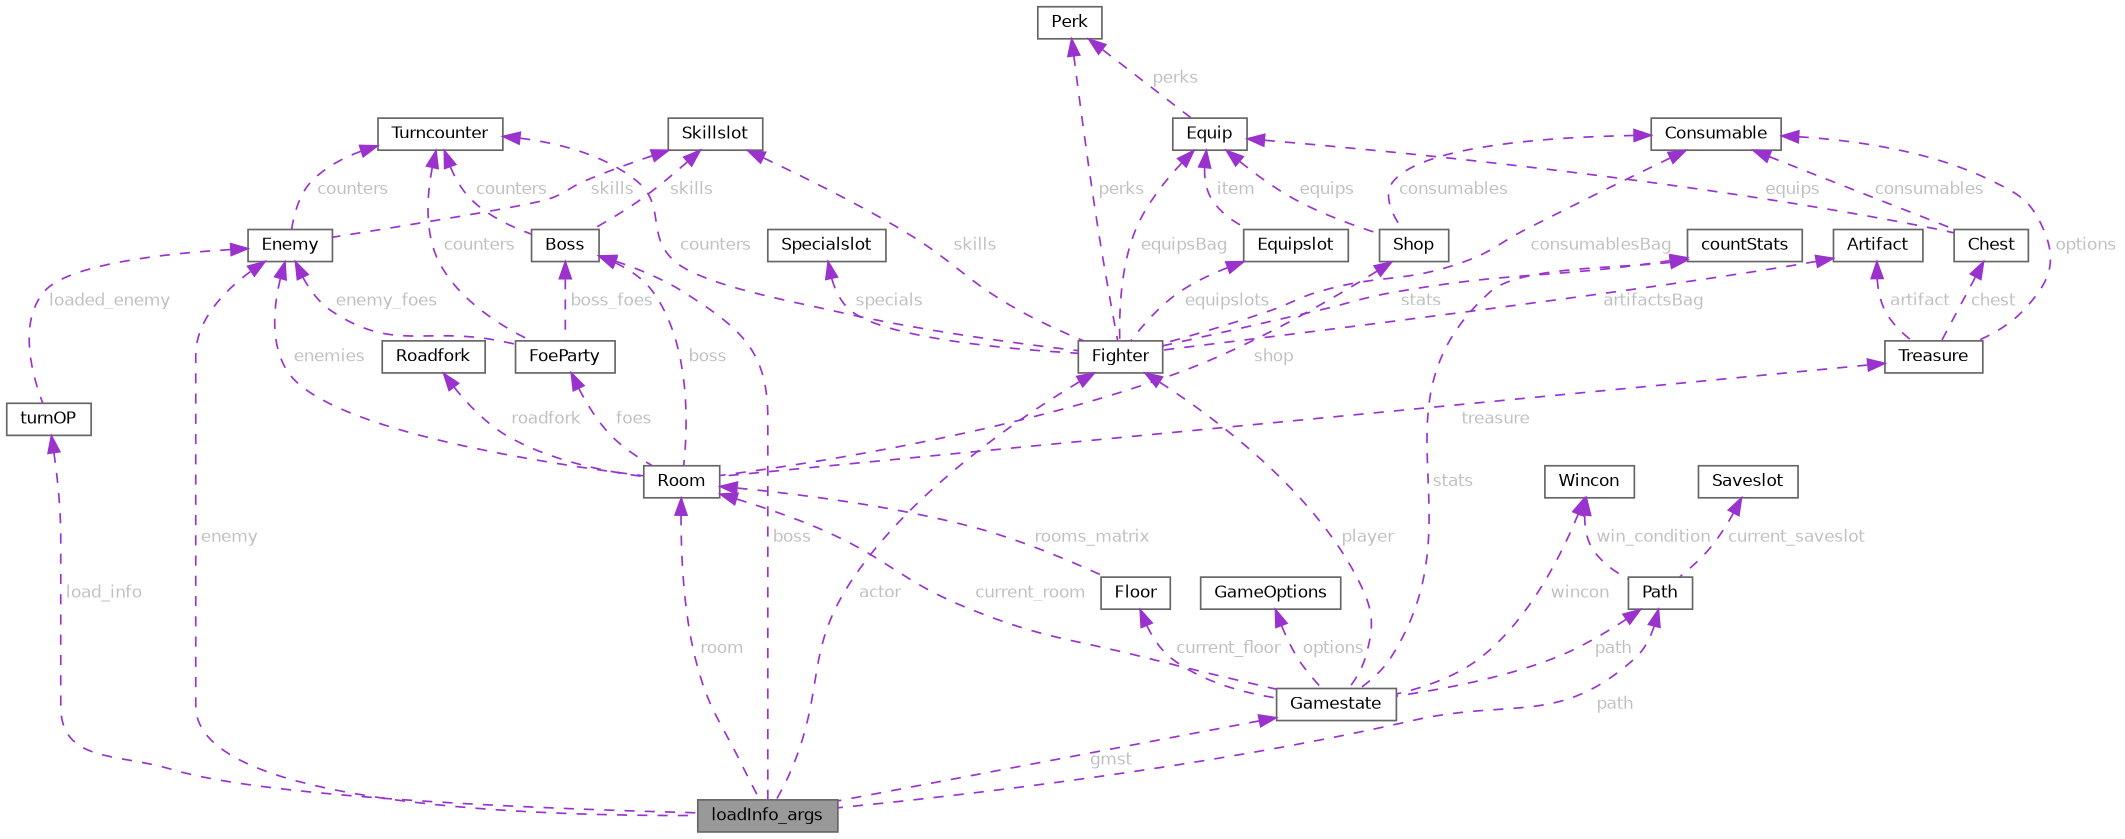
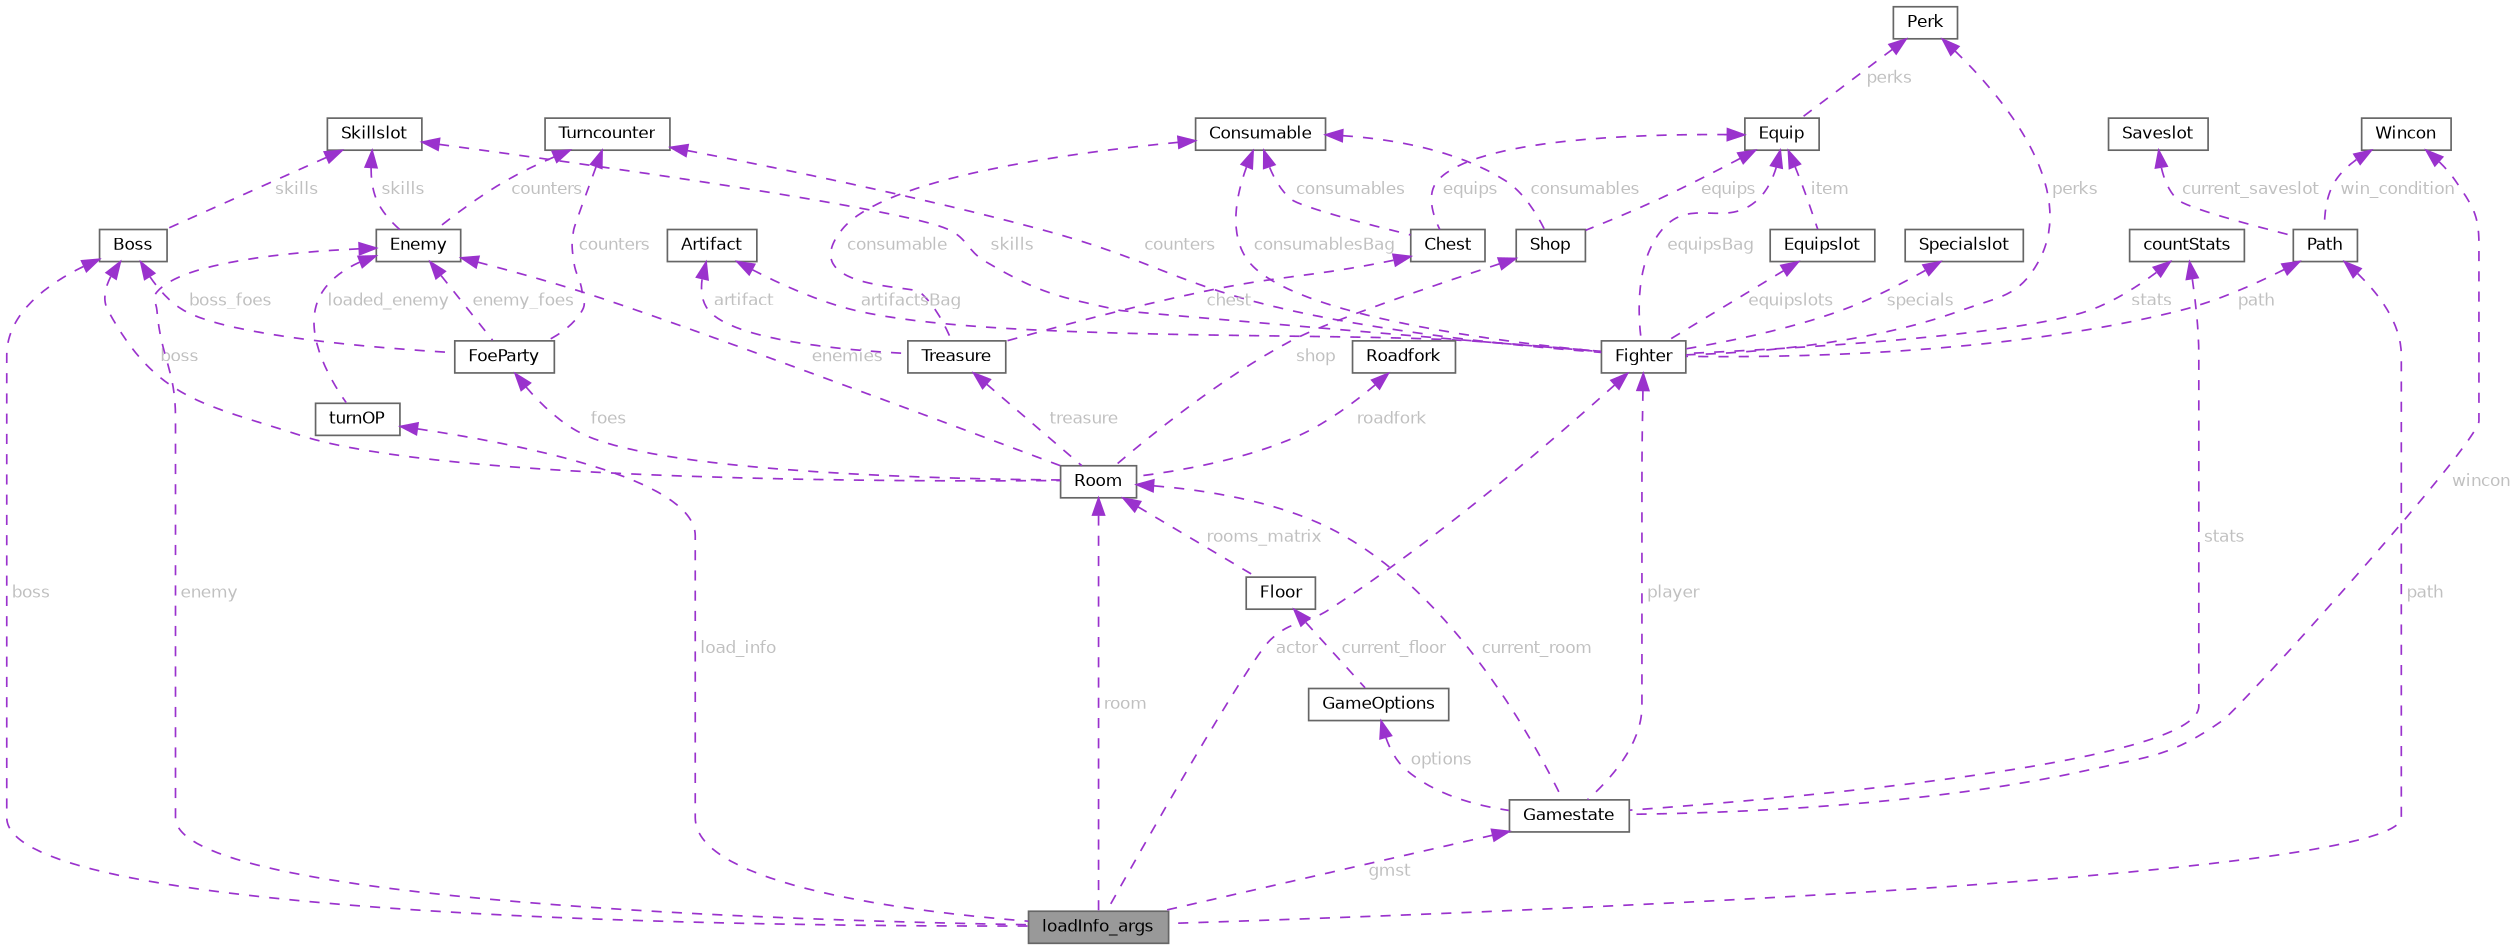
(475, 203) -> none
(2084, 246) -> (895, 246)
(1516, 671) -> (1990, 343)
(1202, 677) -> (1335, 655)
